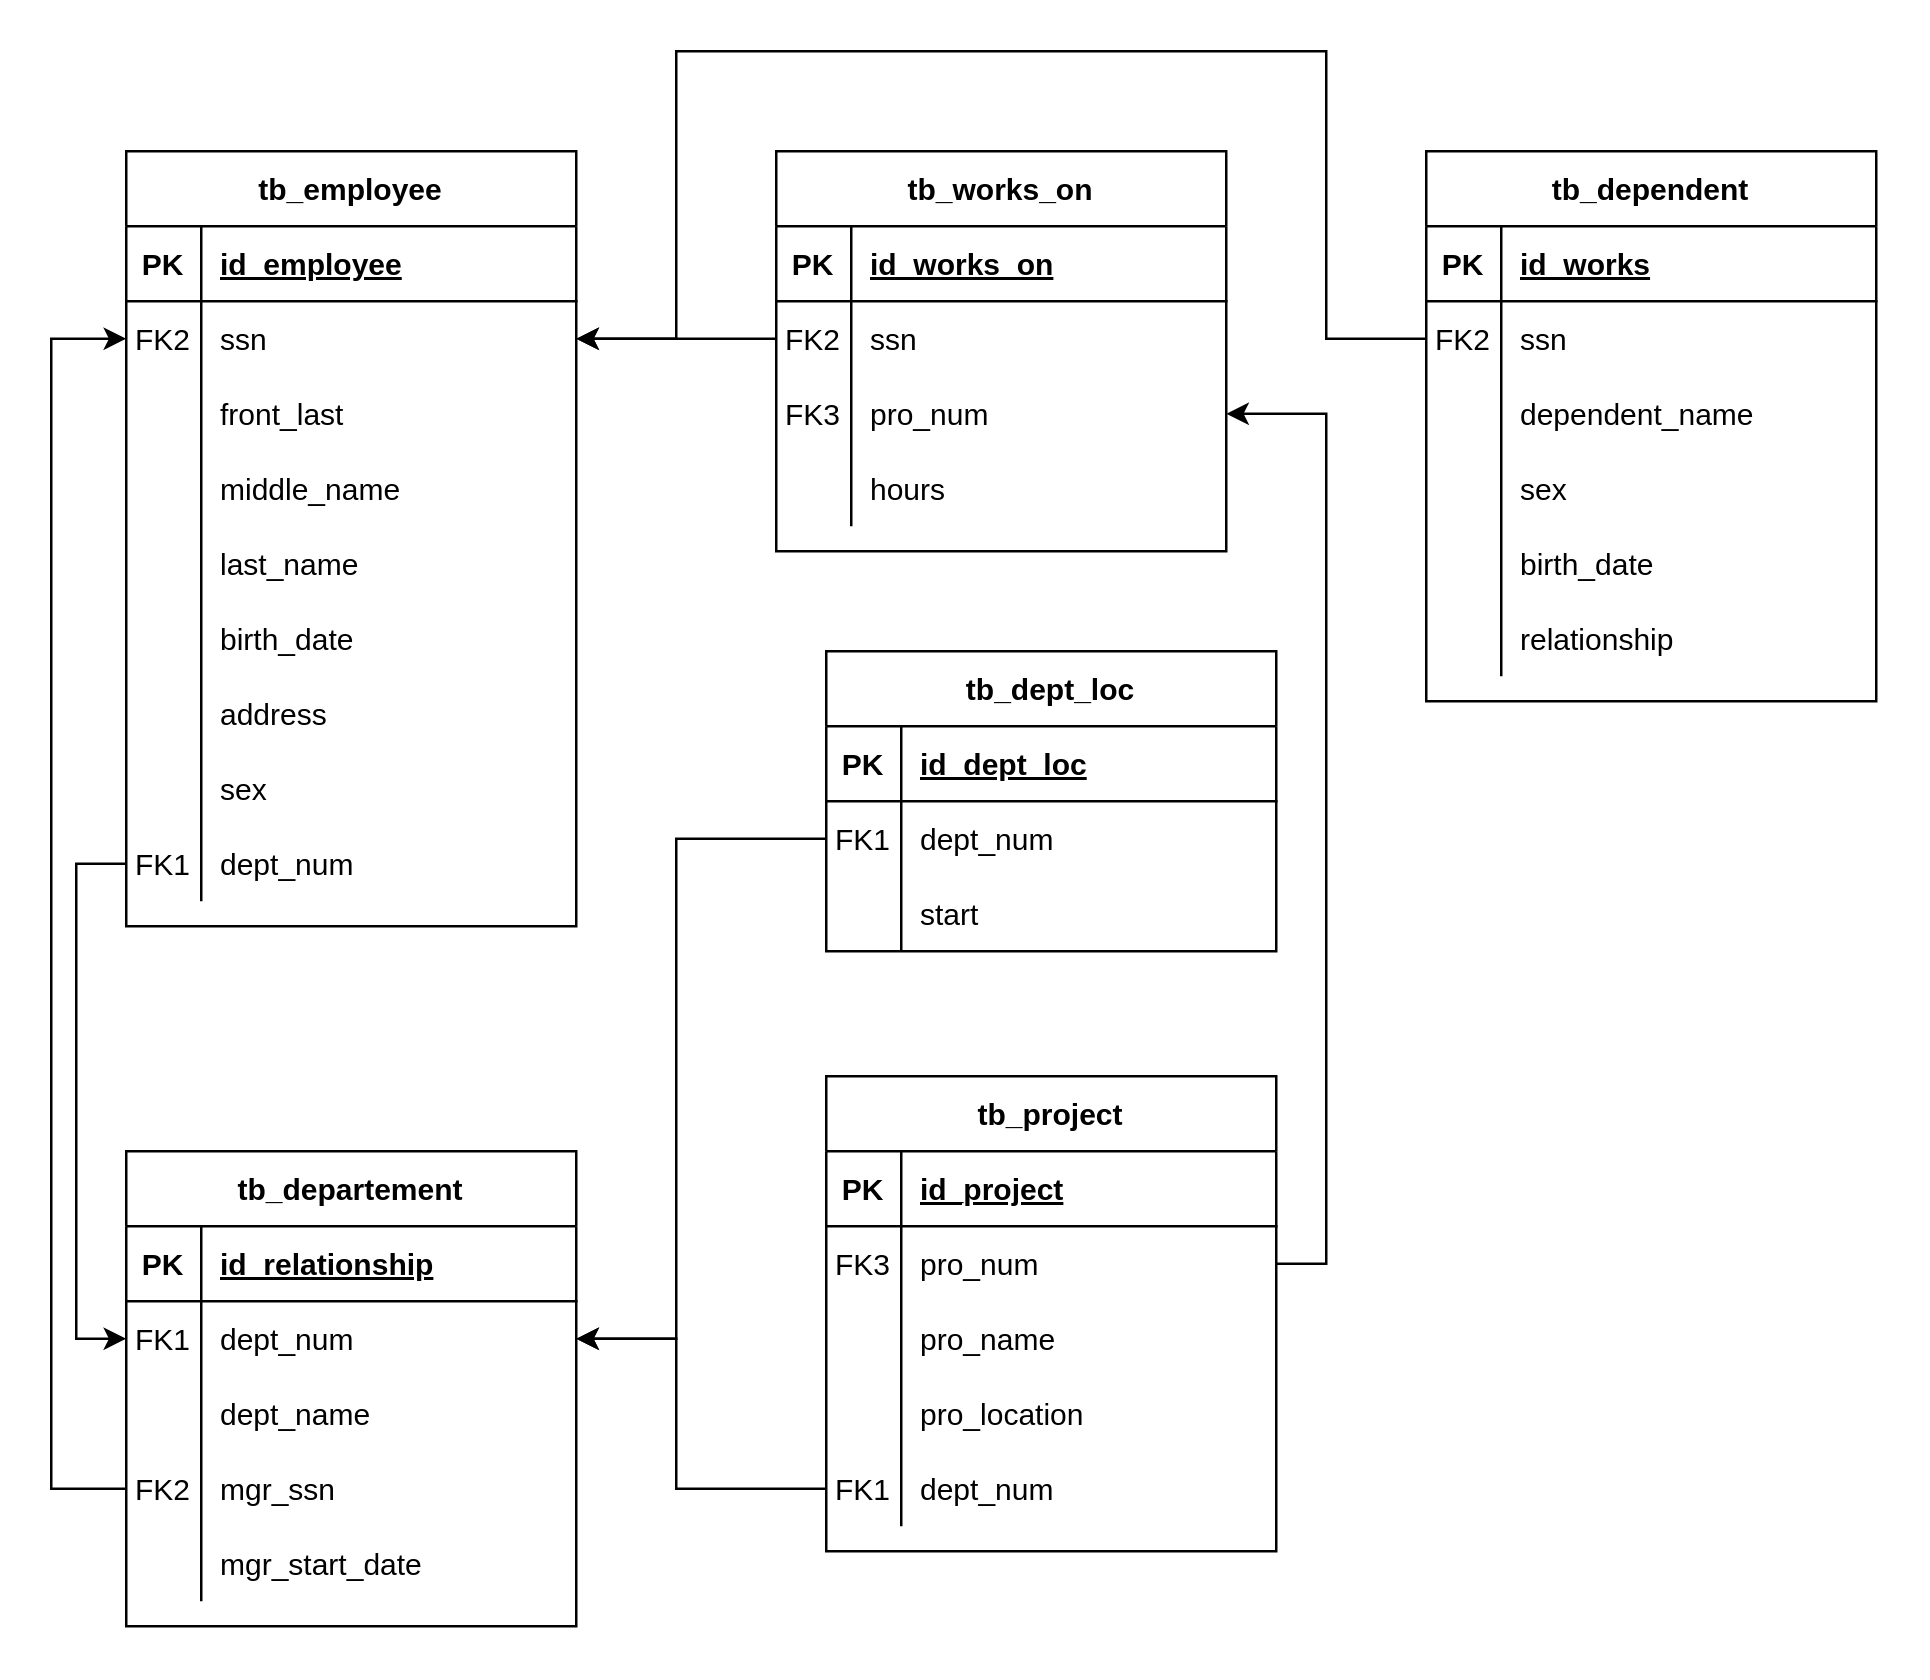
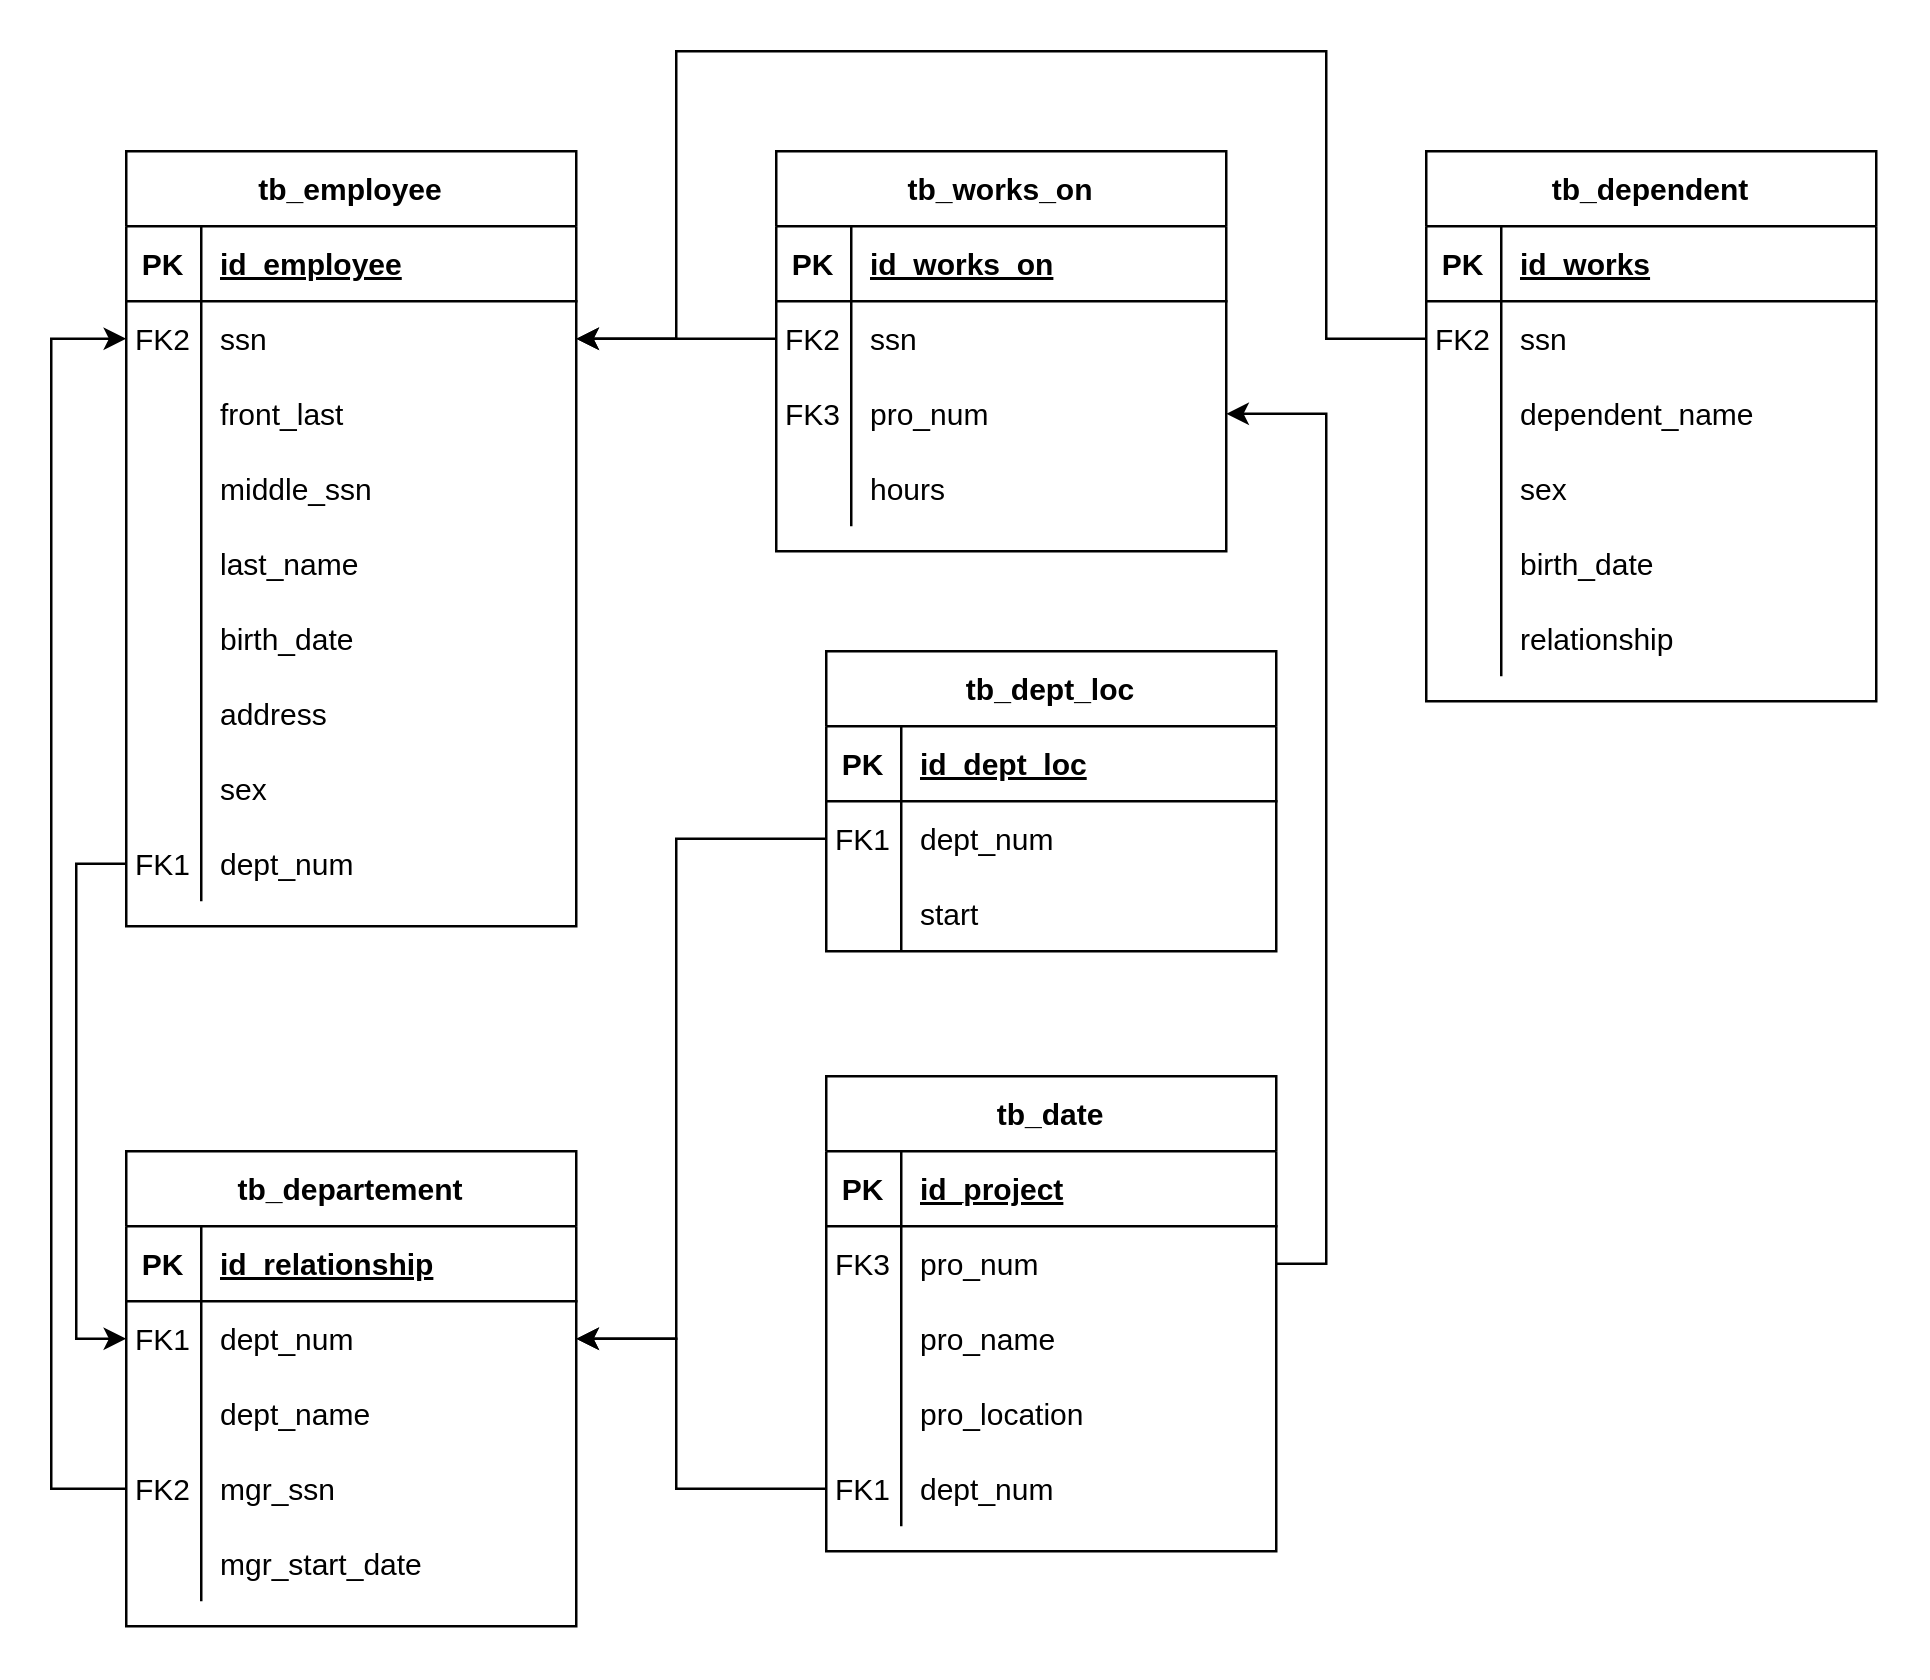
(305, 490) -> (296, 490)
(1050, 1115) -> (1050, 1115)
